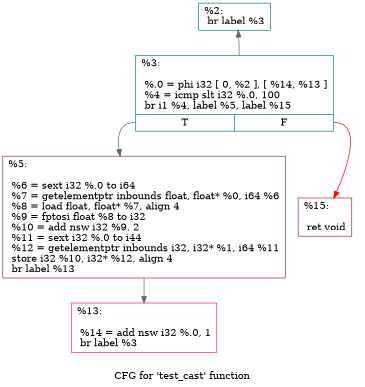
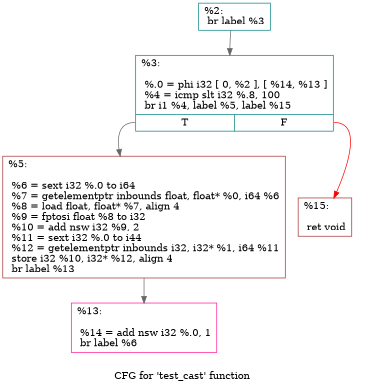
(239, 46) -> (230, 39)
(211, 95) -> (211, 95)
(107, 343) -> (107, 343)
